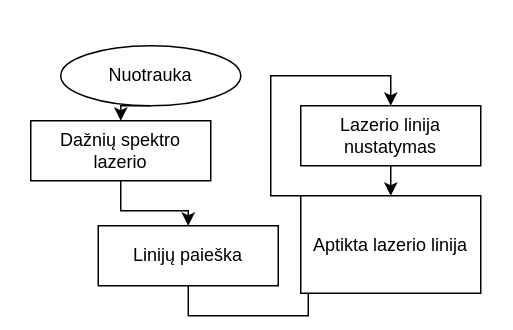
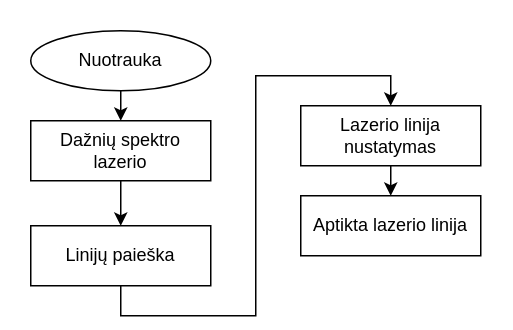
(151, 76) -> (121, 61)
(391, 245) -> (391, 226)
(188, 256) -> (121, 256)
